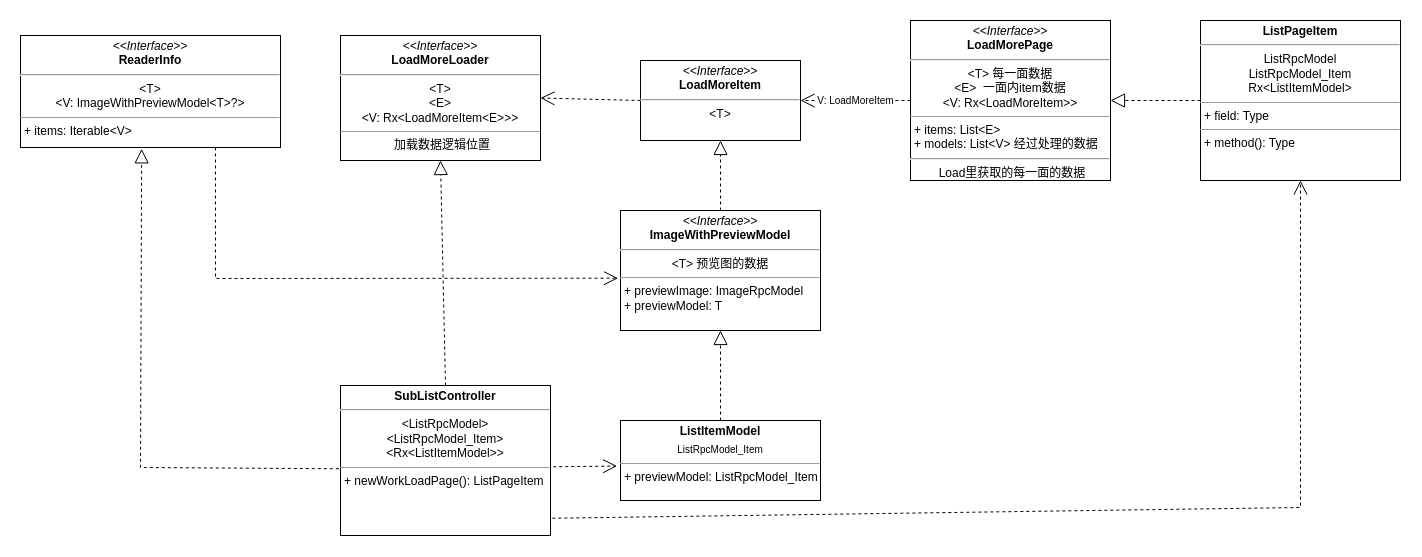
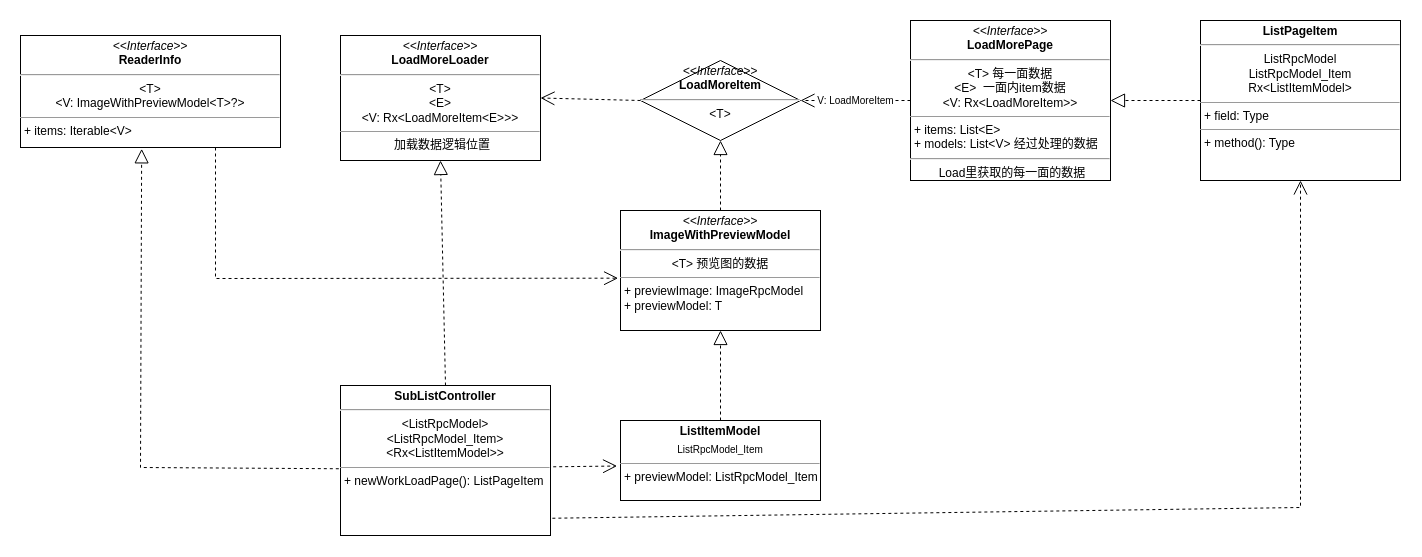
(721, 101) -> (721, 101)
